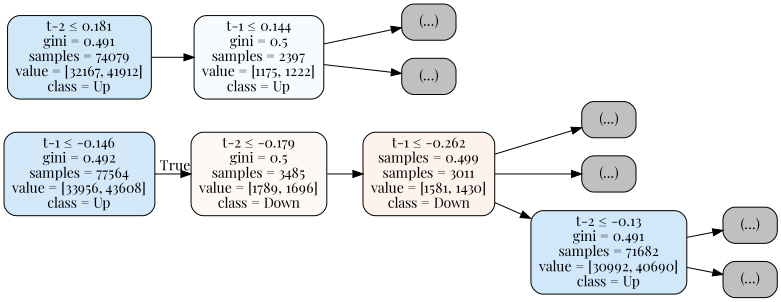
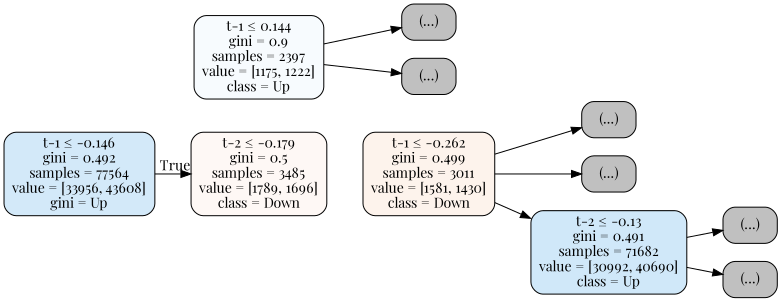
(259, 42) -> (259, 42)
(79, 57) -> none
(429, 158) -> (429, 158)
(340, 174) -> none
(79, 204) -> (79, 204)
